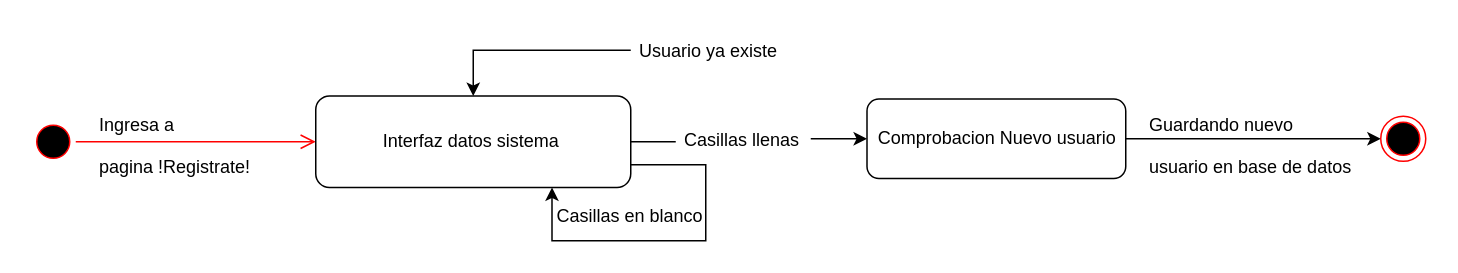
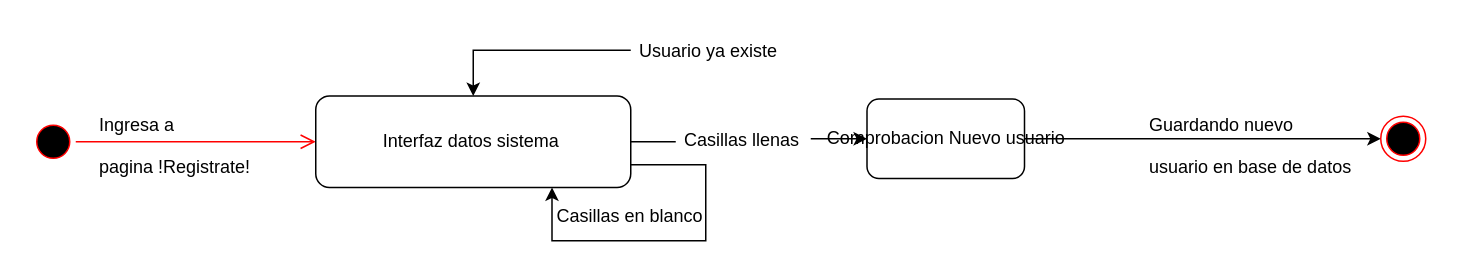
(996, 139) -> (946, 139)
